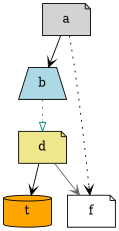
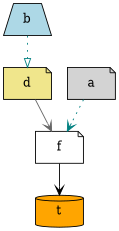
(56, 47) -> none
(80, 111) -> (77, 111)
(36, 175) -> (59, 175)
